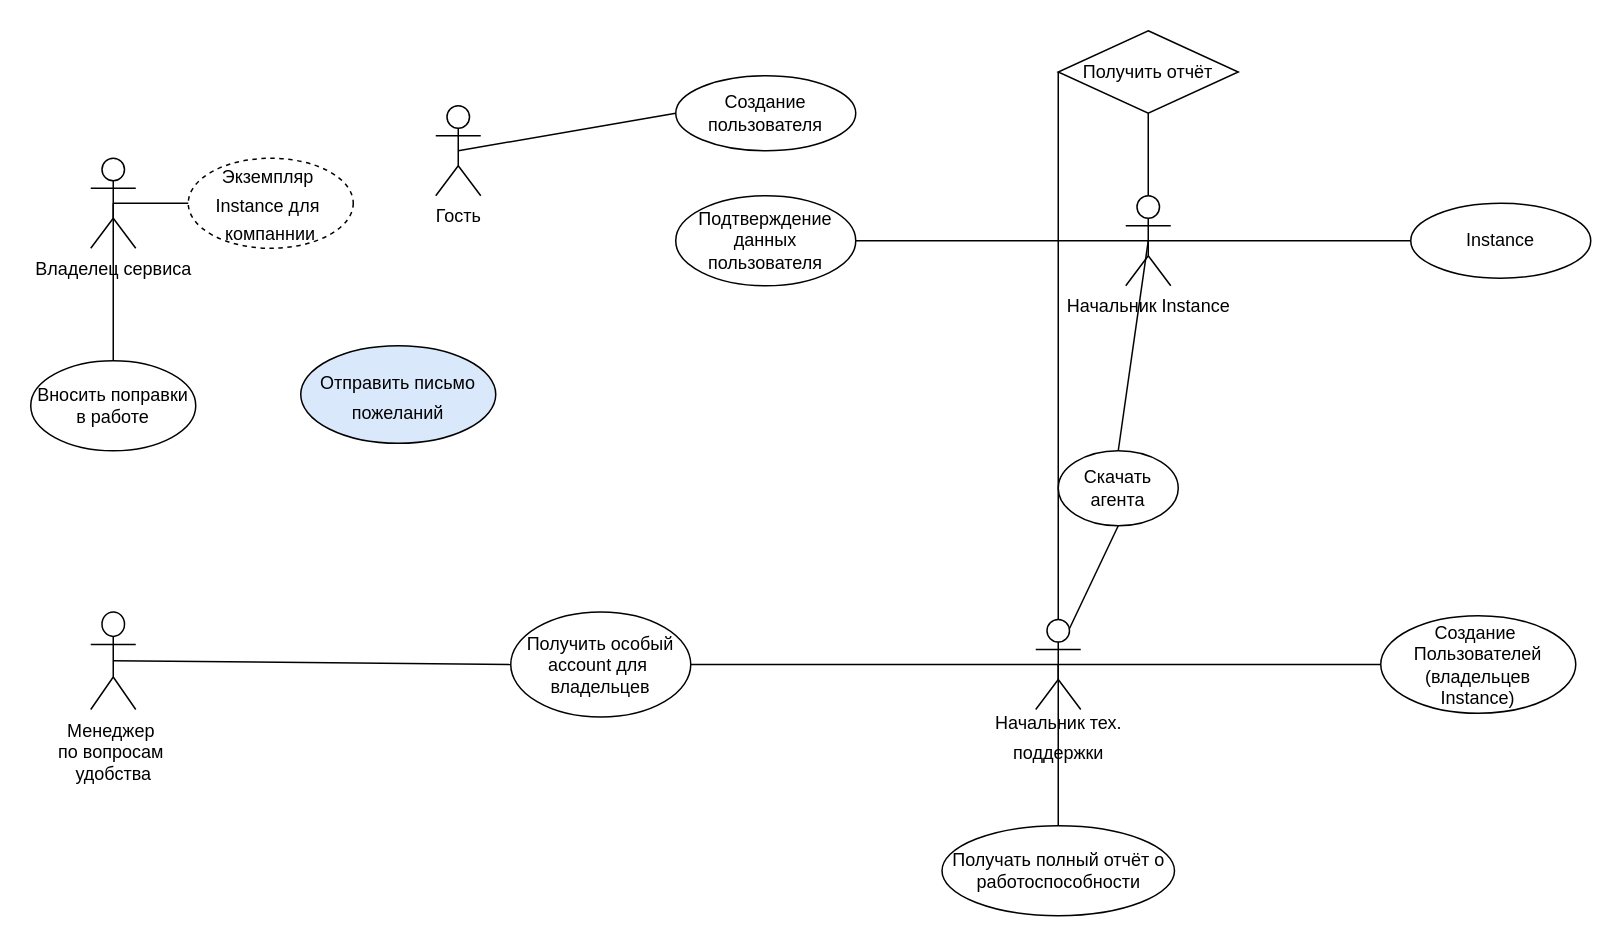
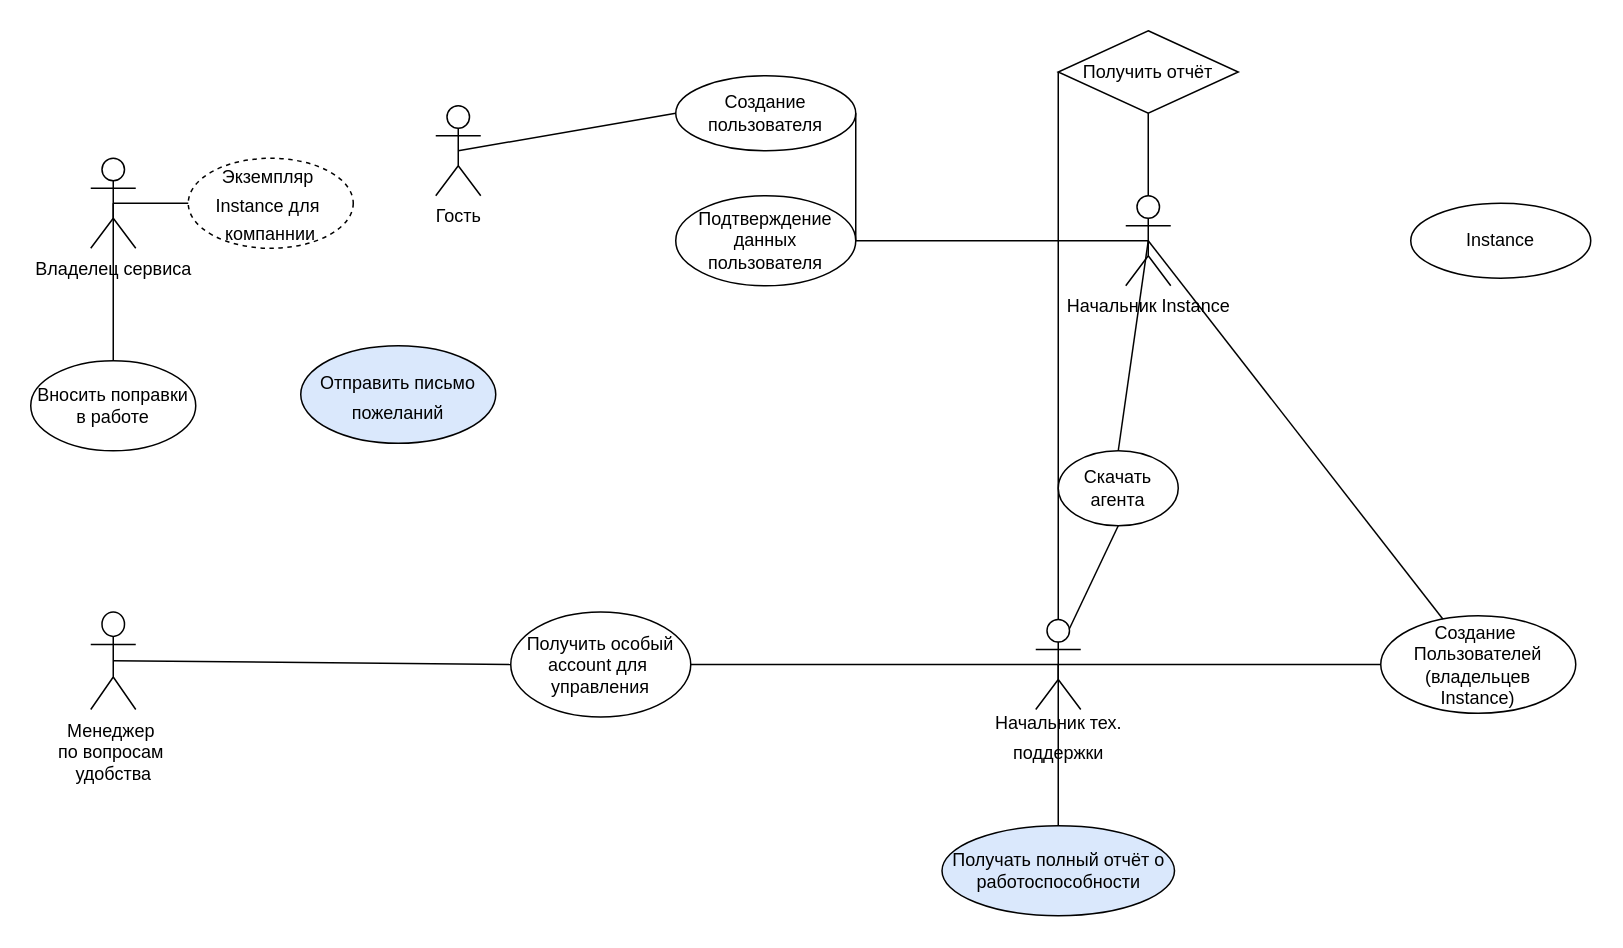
none -> (856, 176)
(1281, 241) -> (1296, 431)
(601, 665) -> (601, 665)
(1058, 871) -> (1058, 871)
